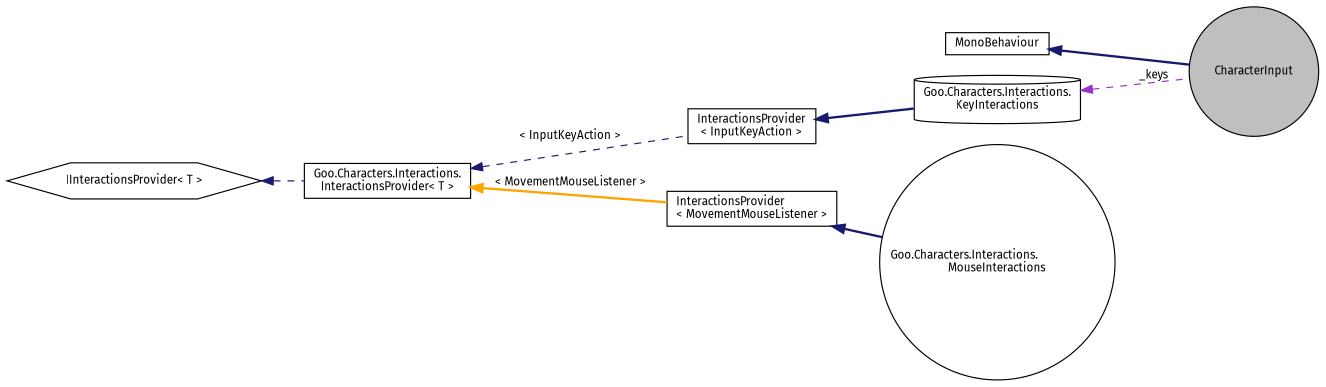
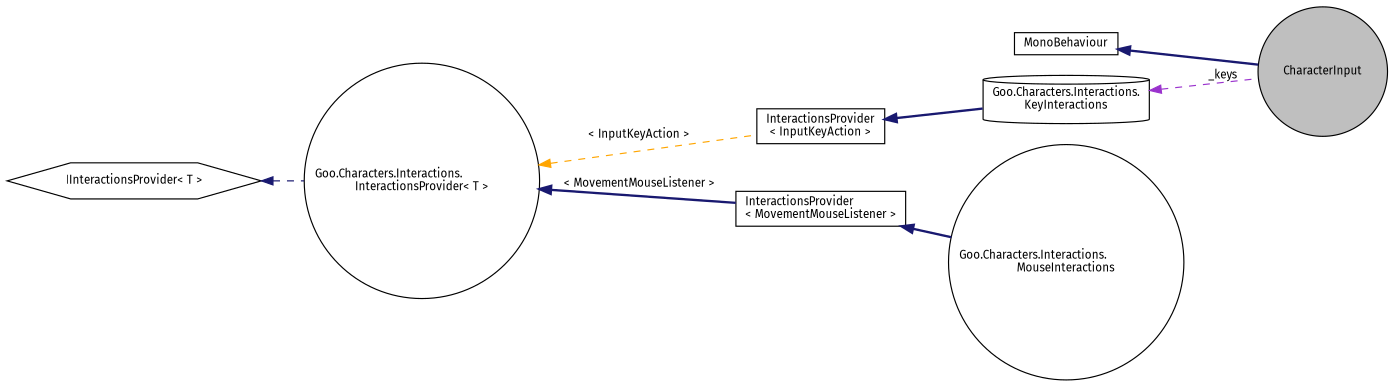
(585, 151) -> (654, 149)
(387, 181) -> (422, 181)
(575, 195) -> (644, 196)
